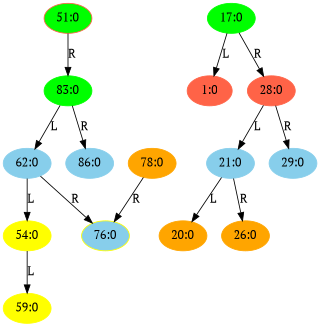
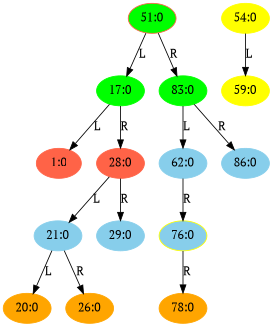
none -> (138, 51)
(27, 195) -> none
(131, 196) -> (183, 268)
